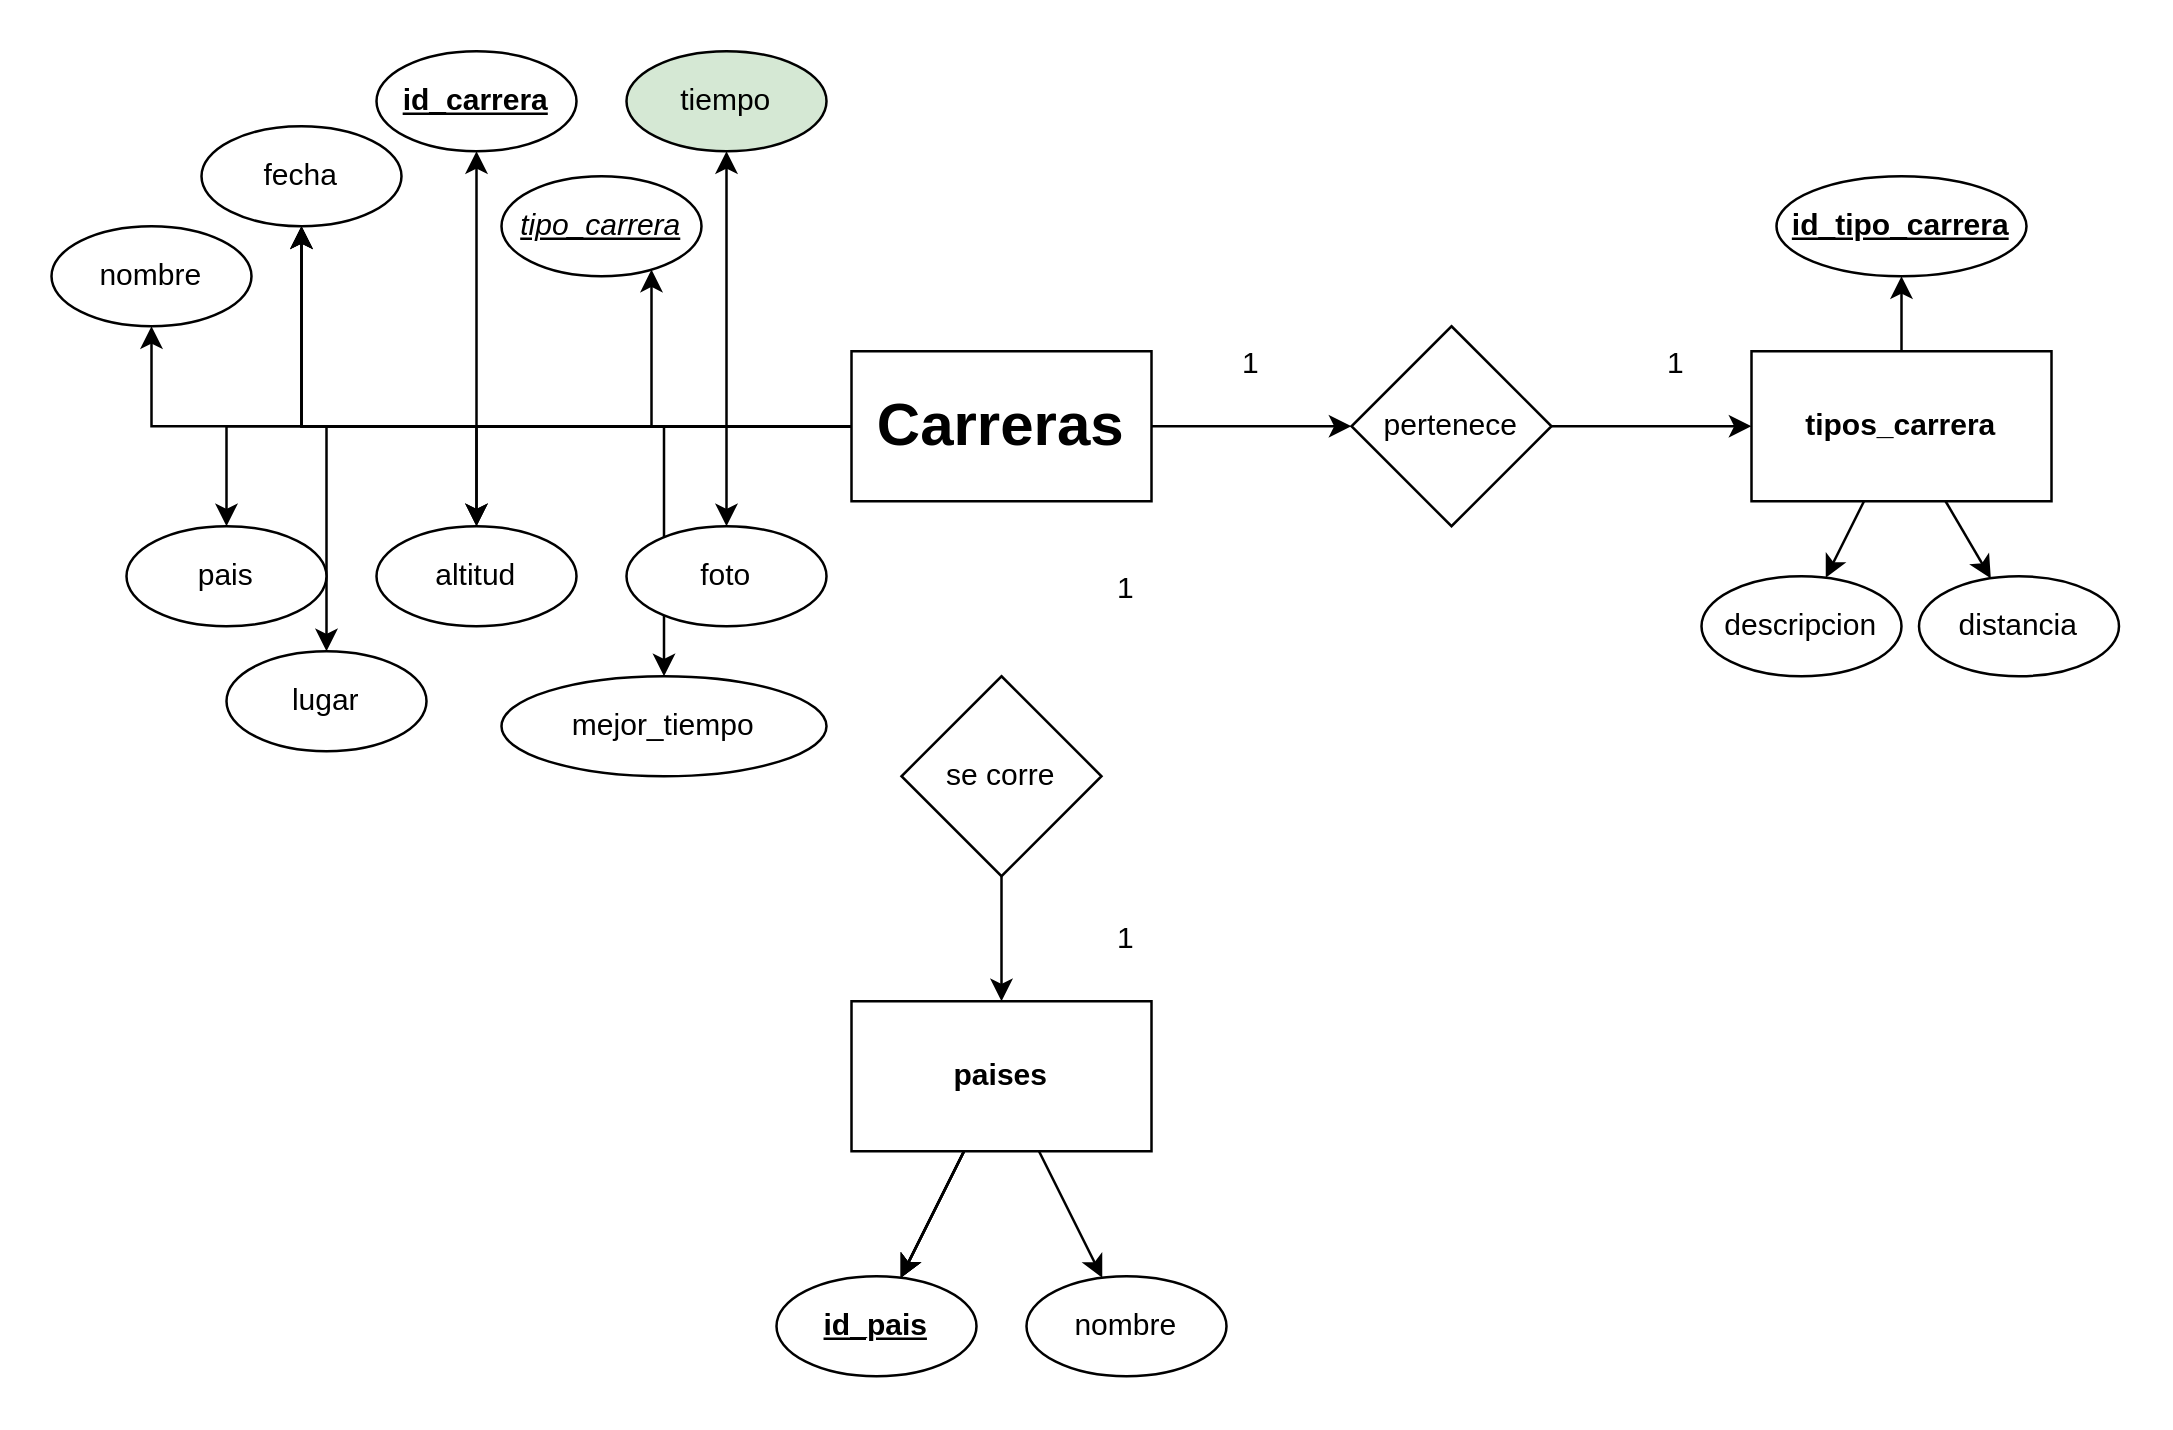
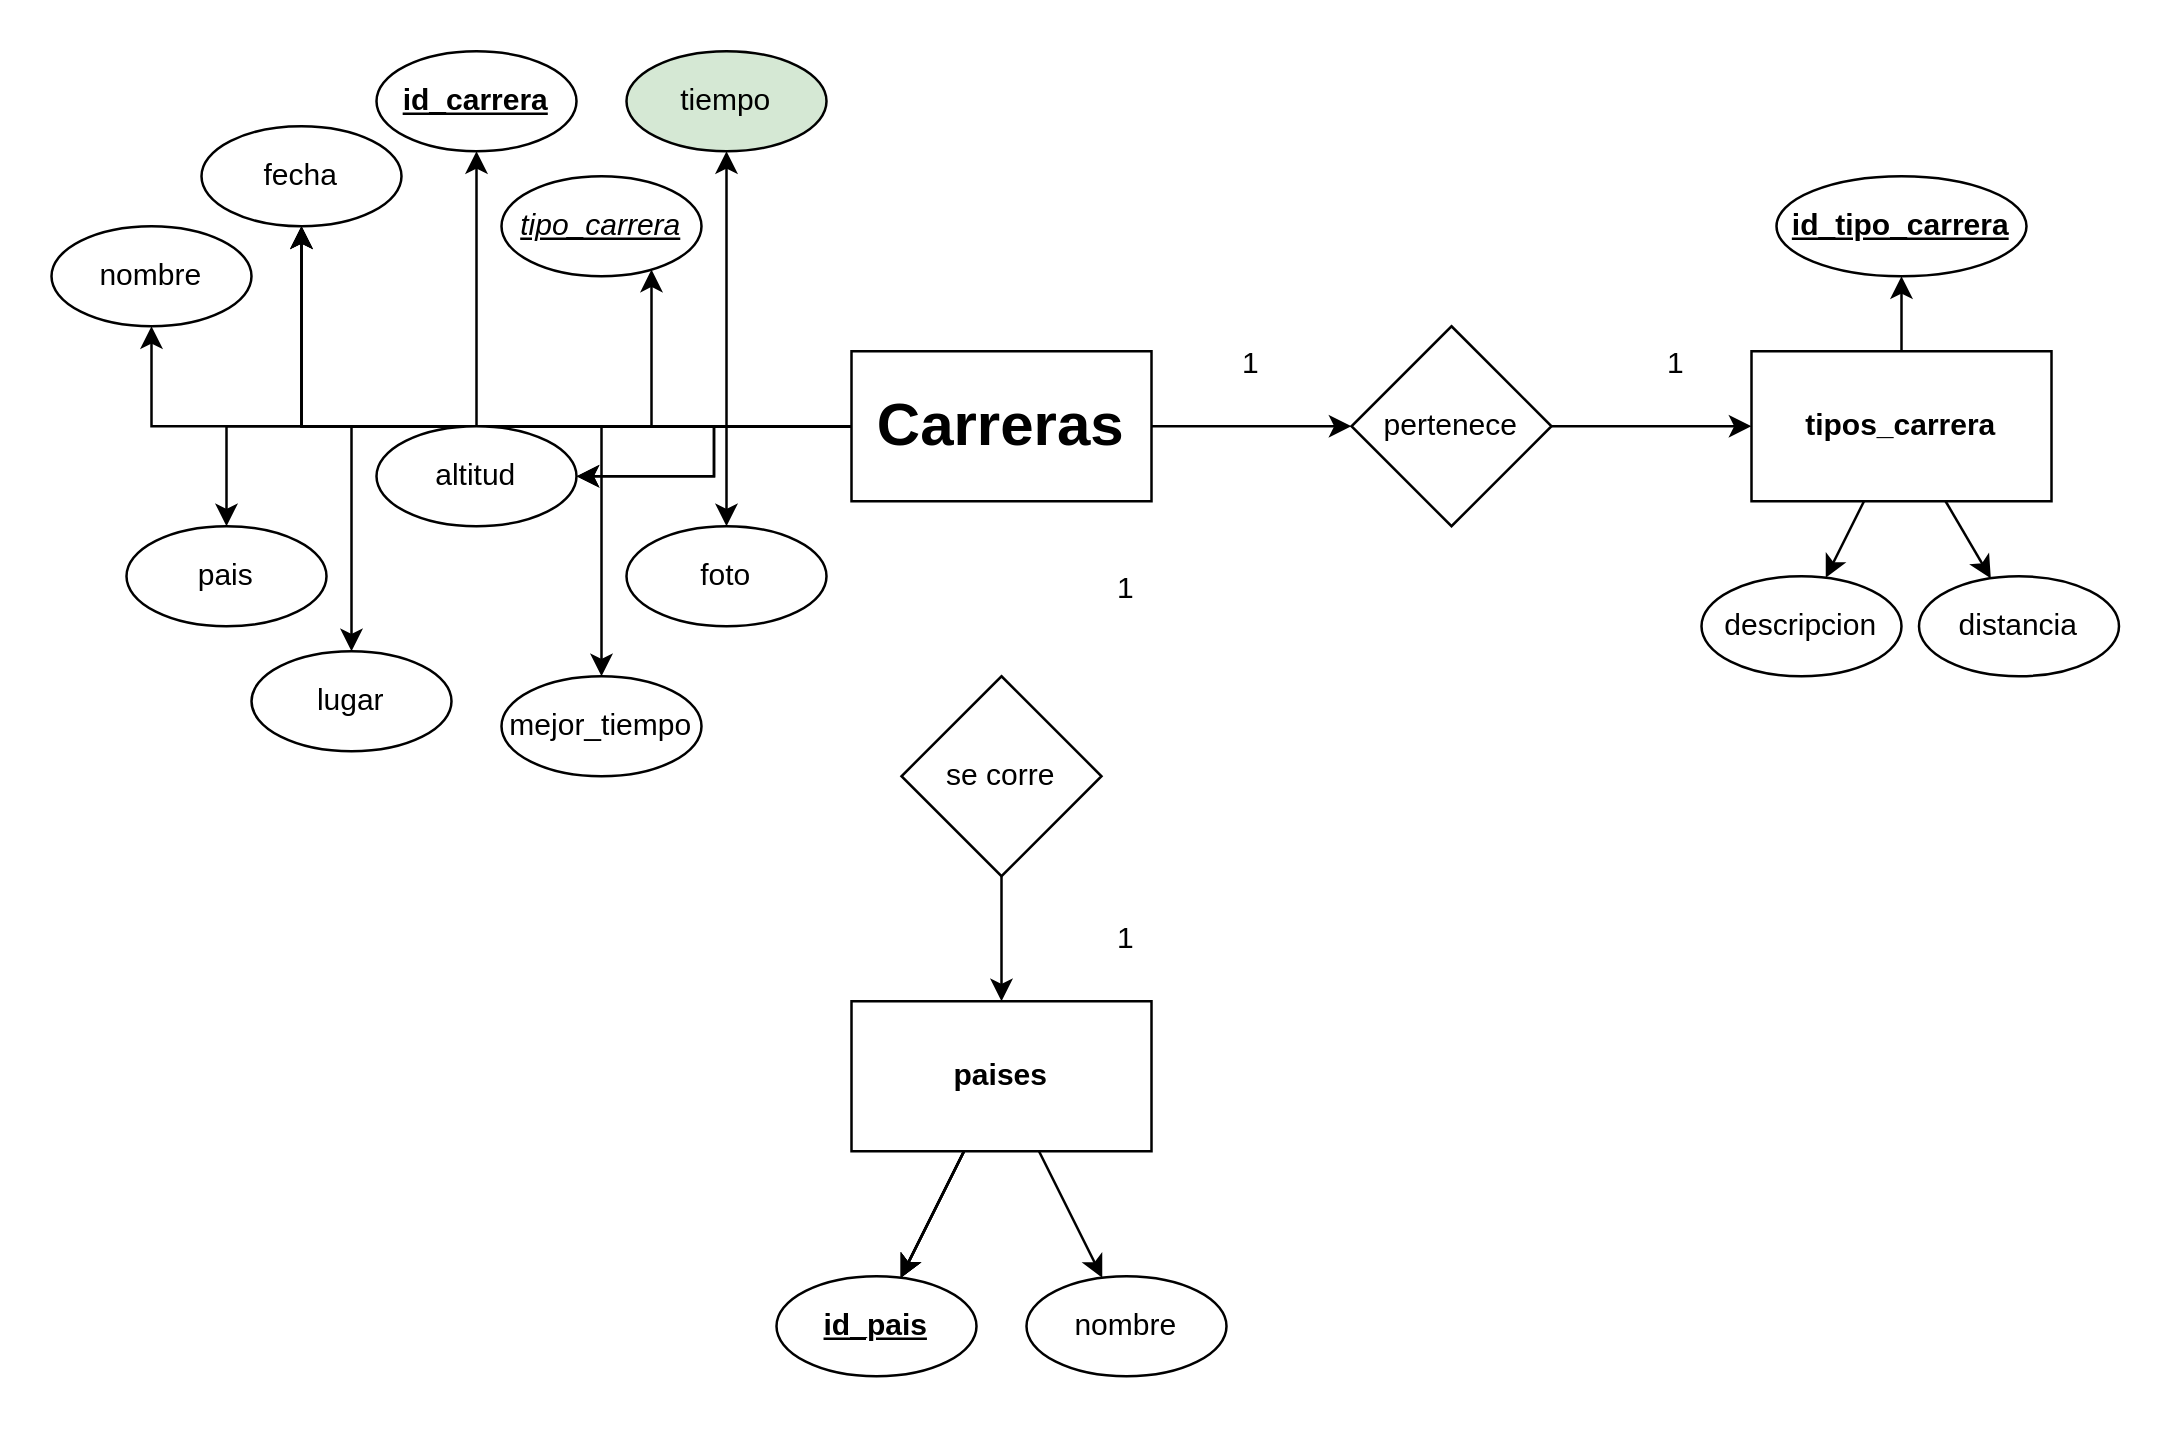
(476, 576) -> (476, 476)
(326, 701) -> (351, 701)
(664, 726) -> (601, 726)
